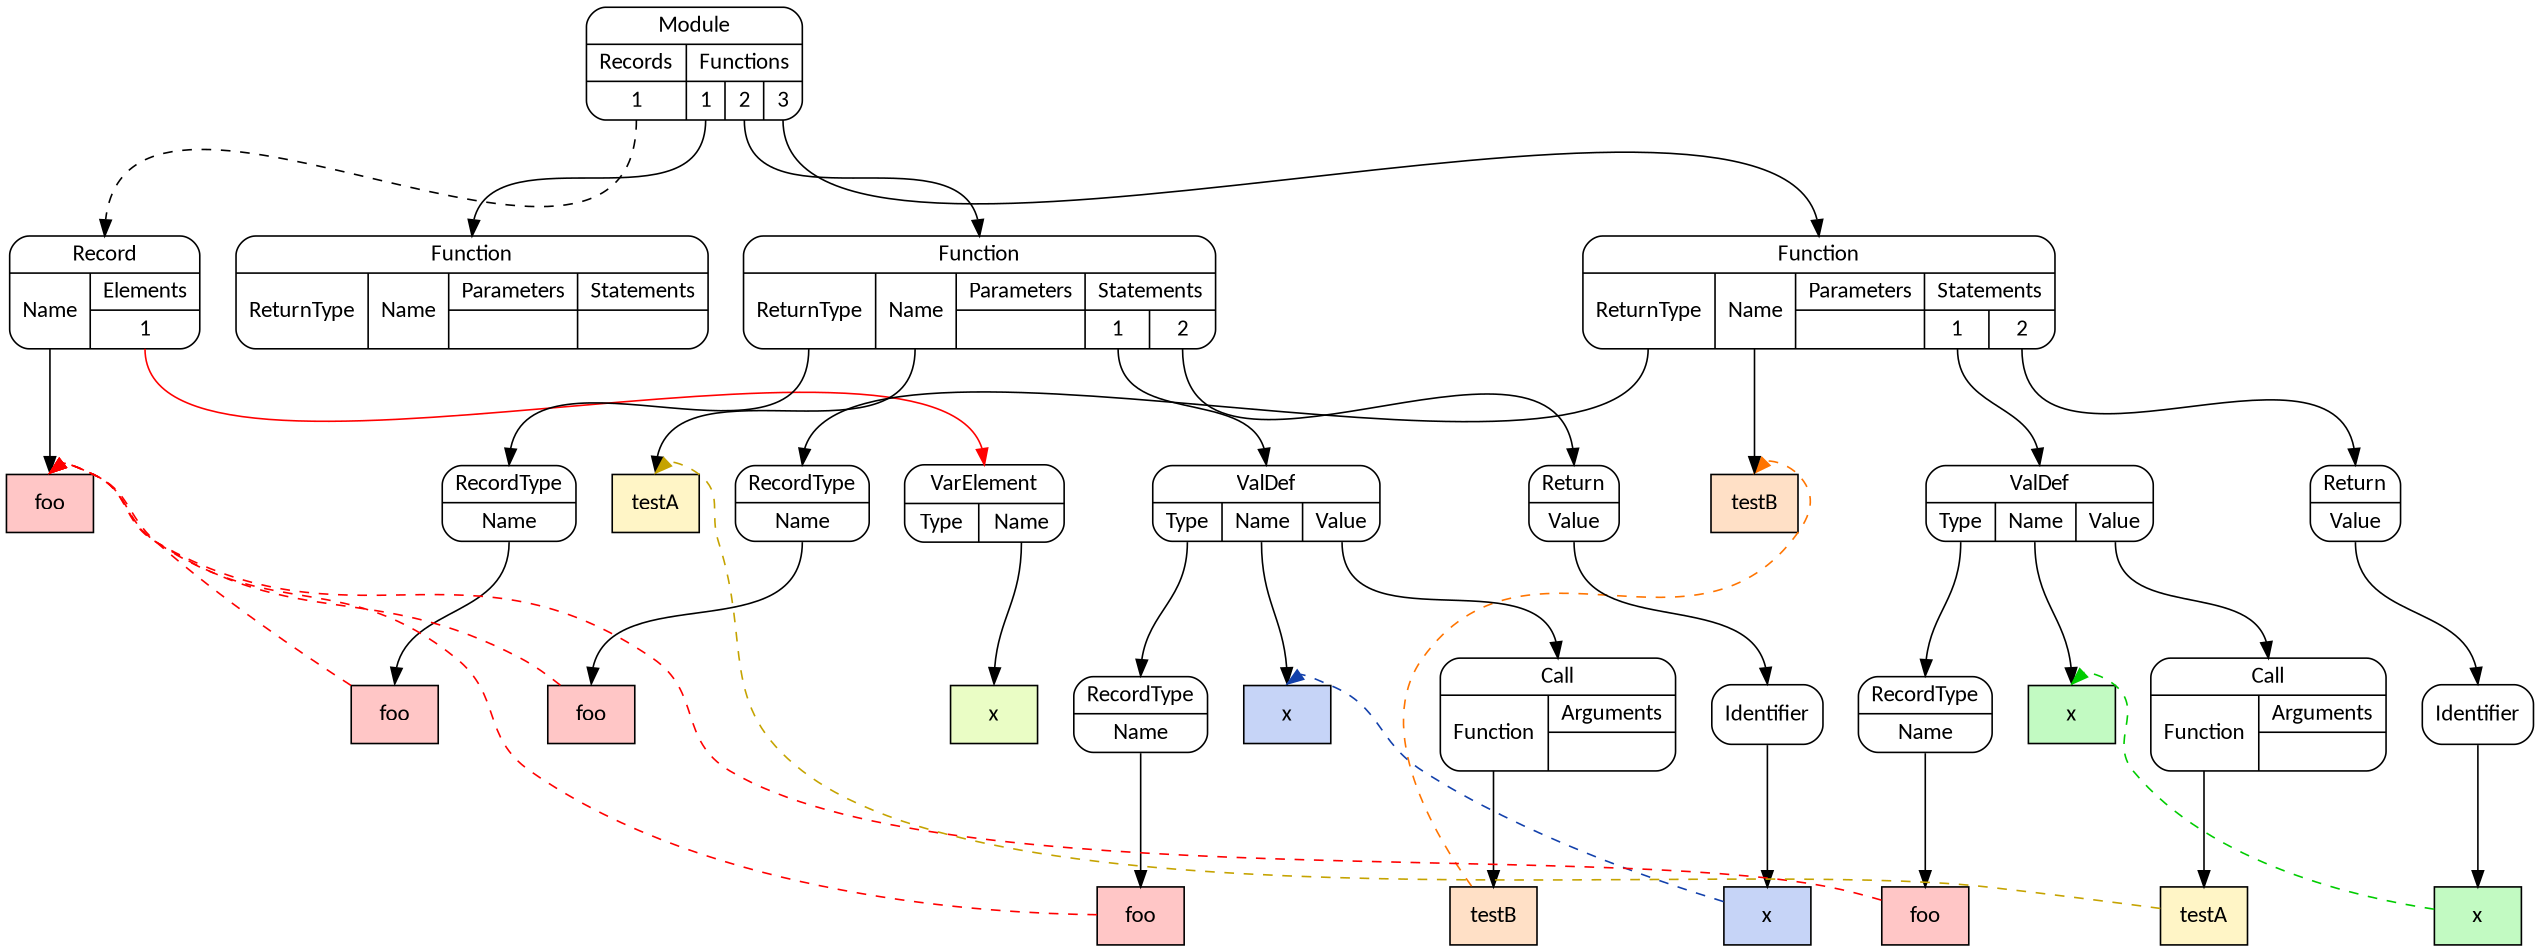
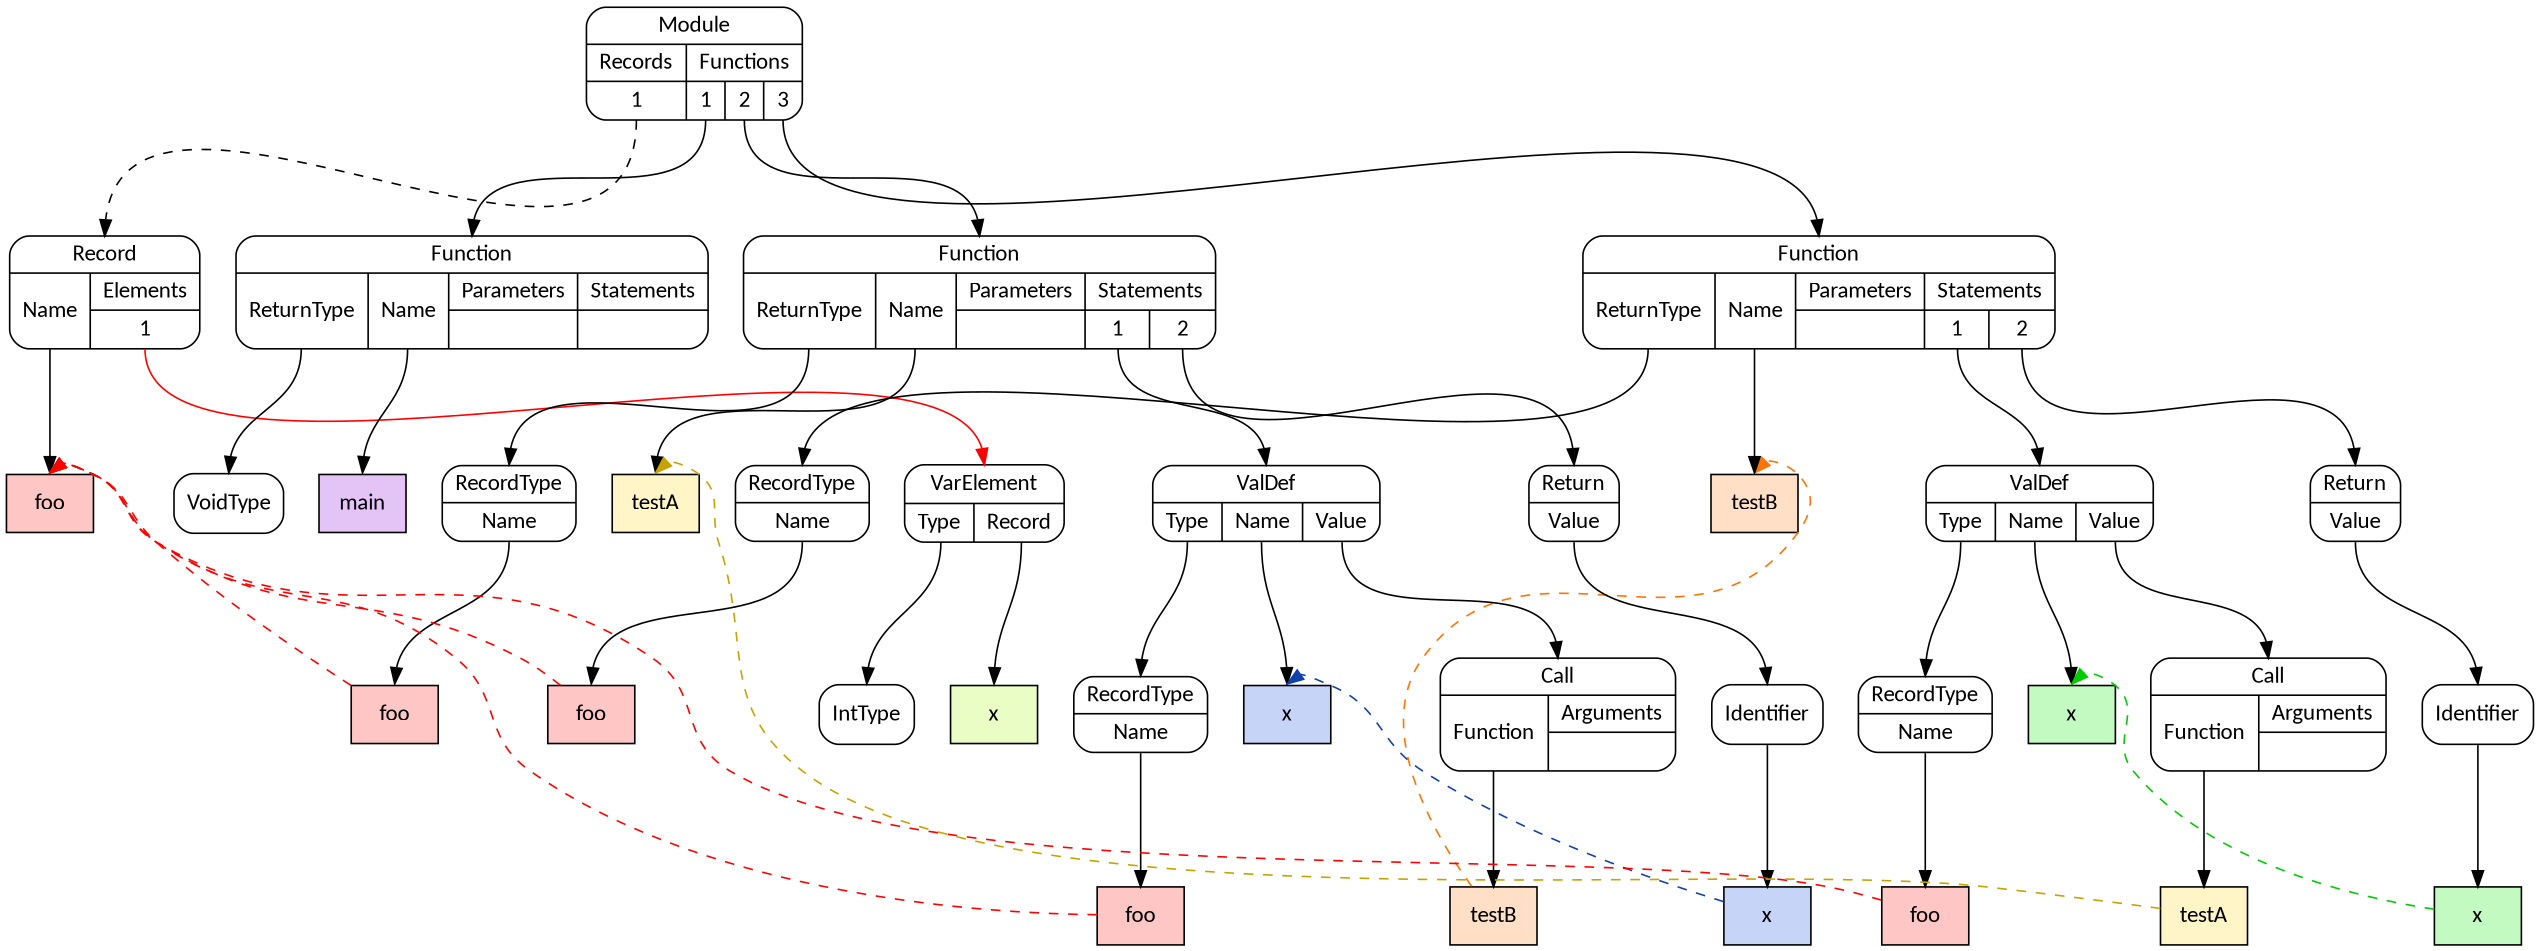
none -> (229, 503)
none -> (362, 503)
(1021, 522) -> (1019, 522)
none -> (867, 715)
